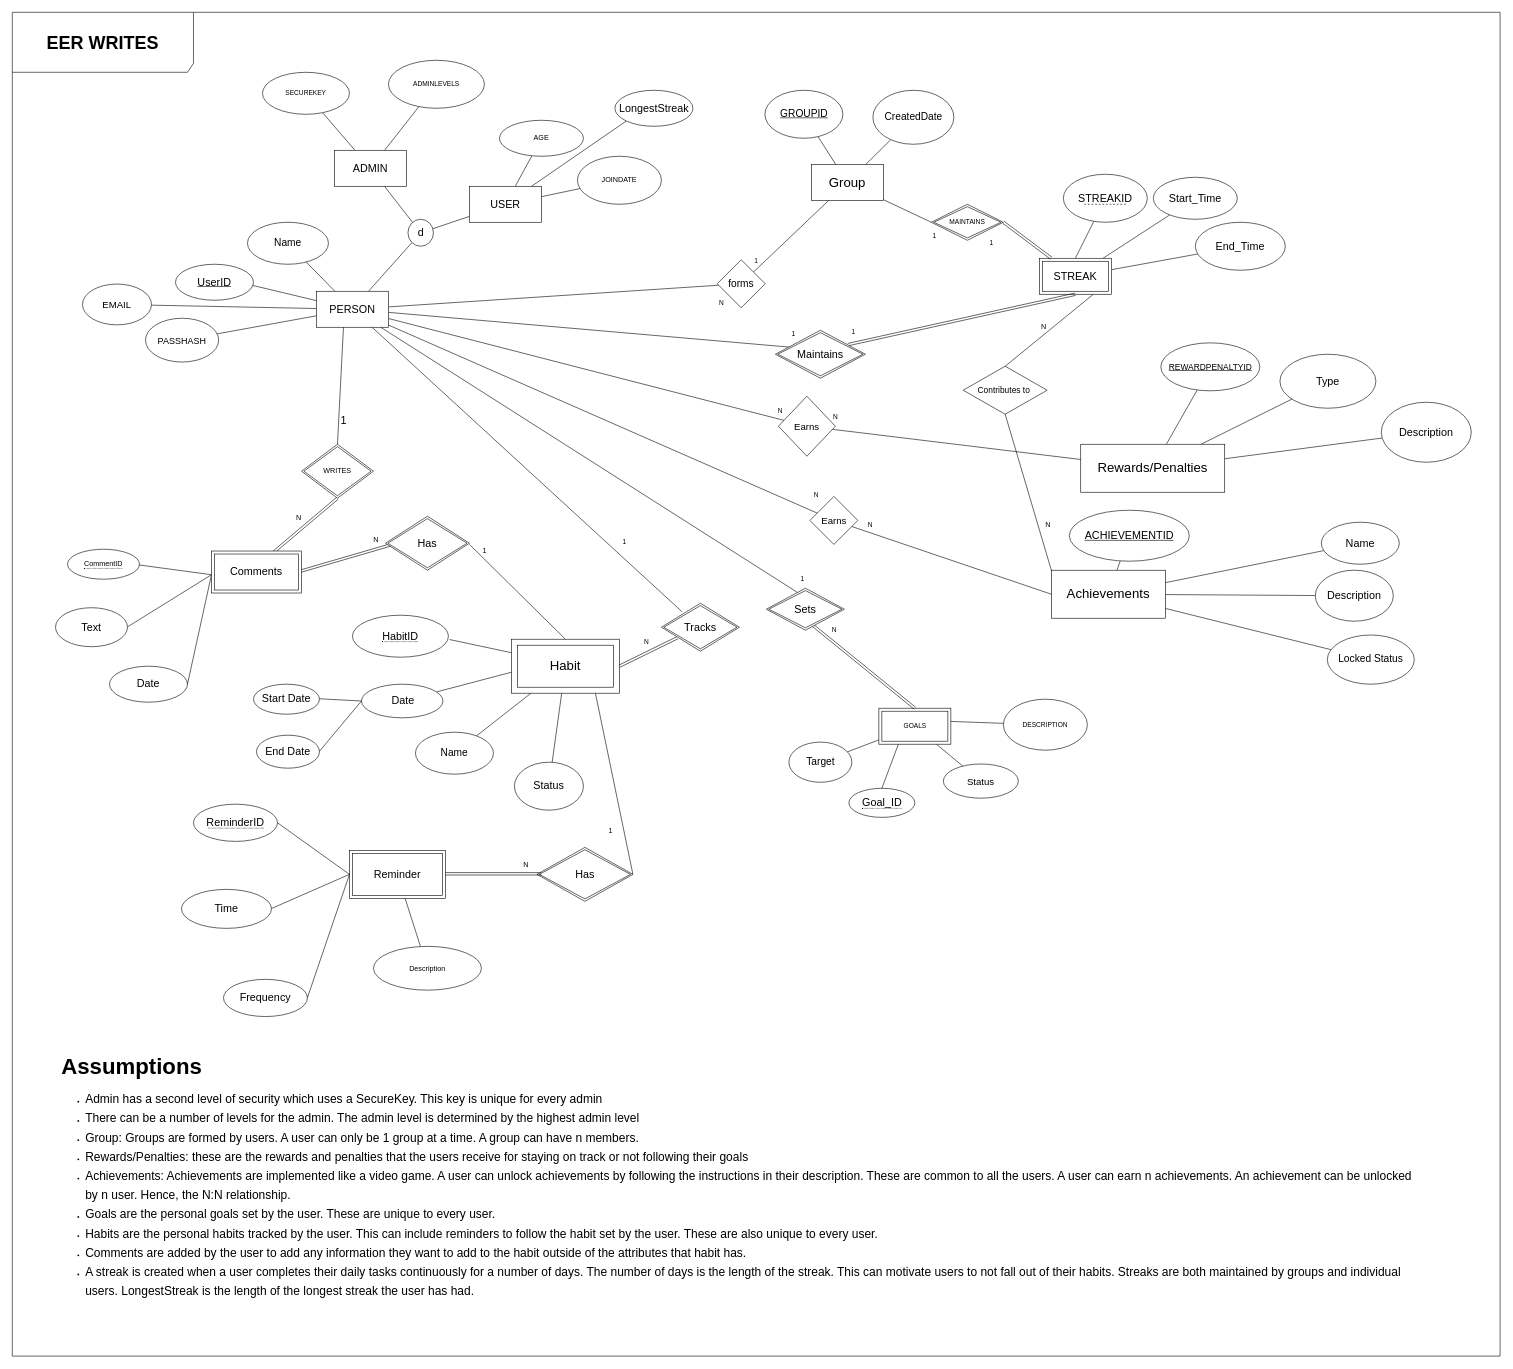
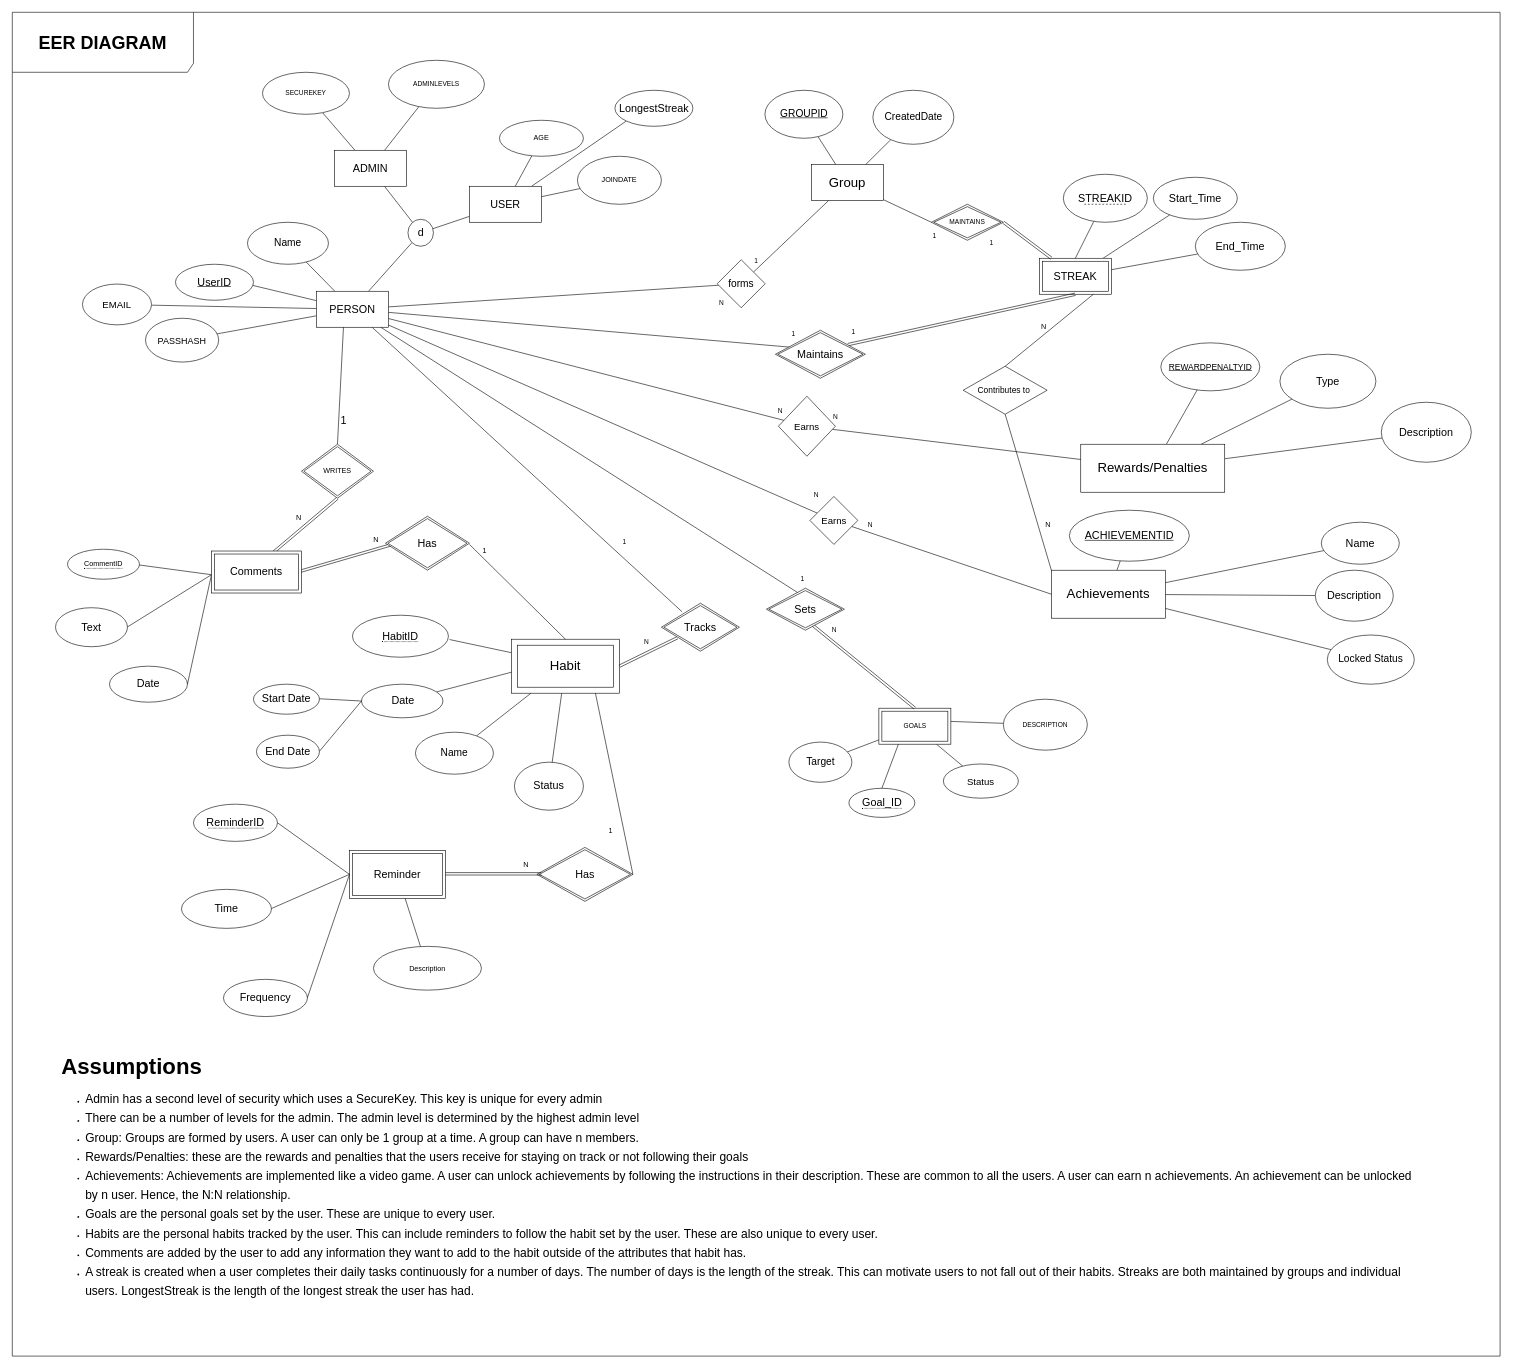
(103, 42) -> (103, 42)
